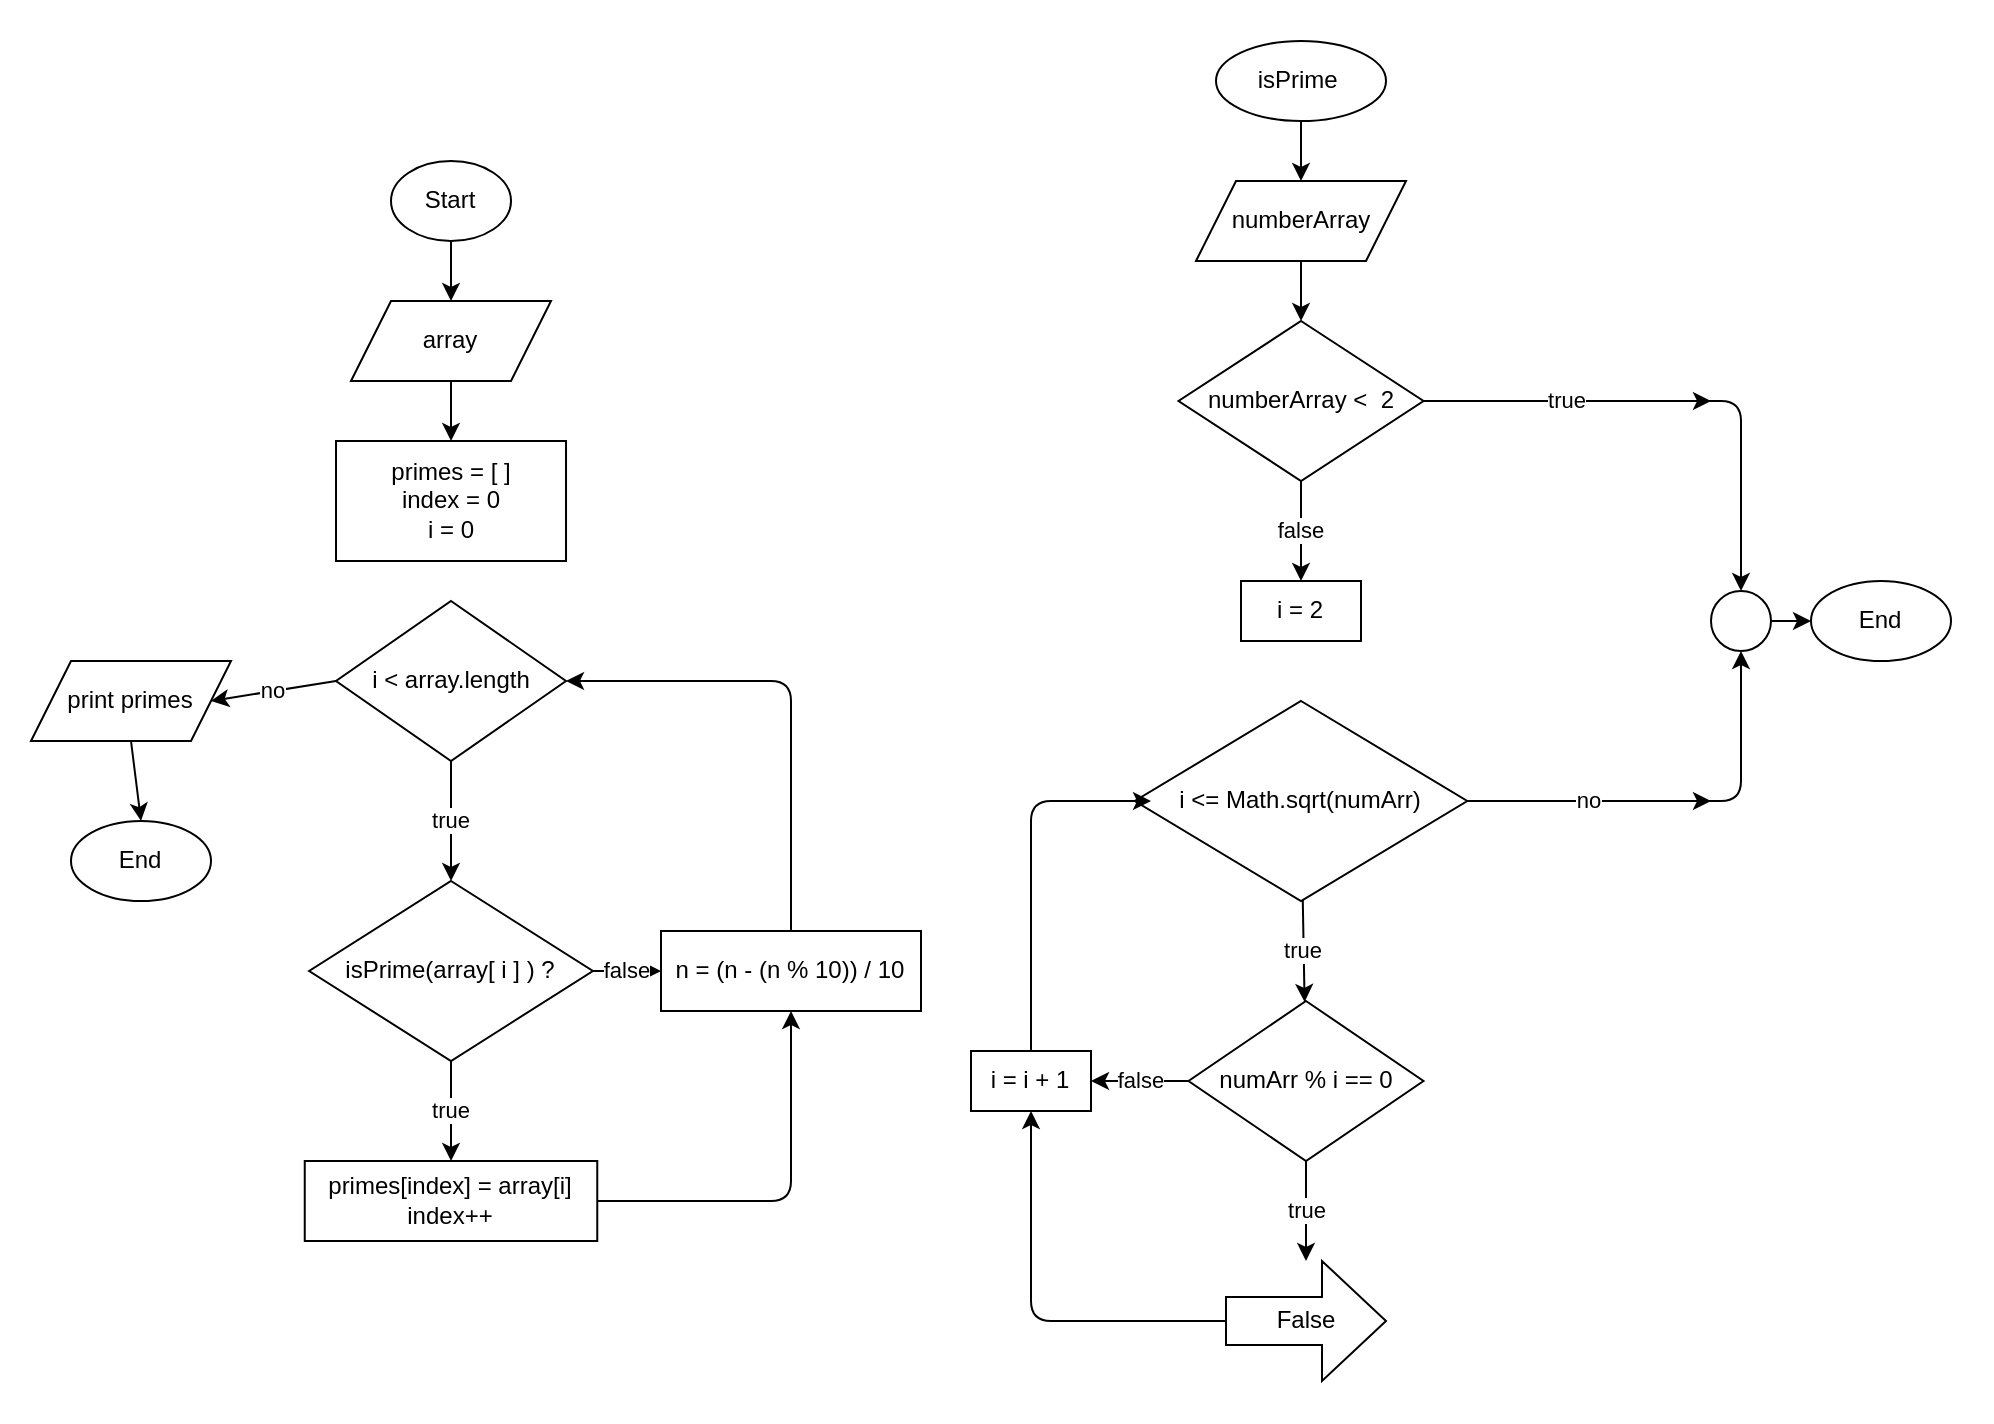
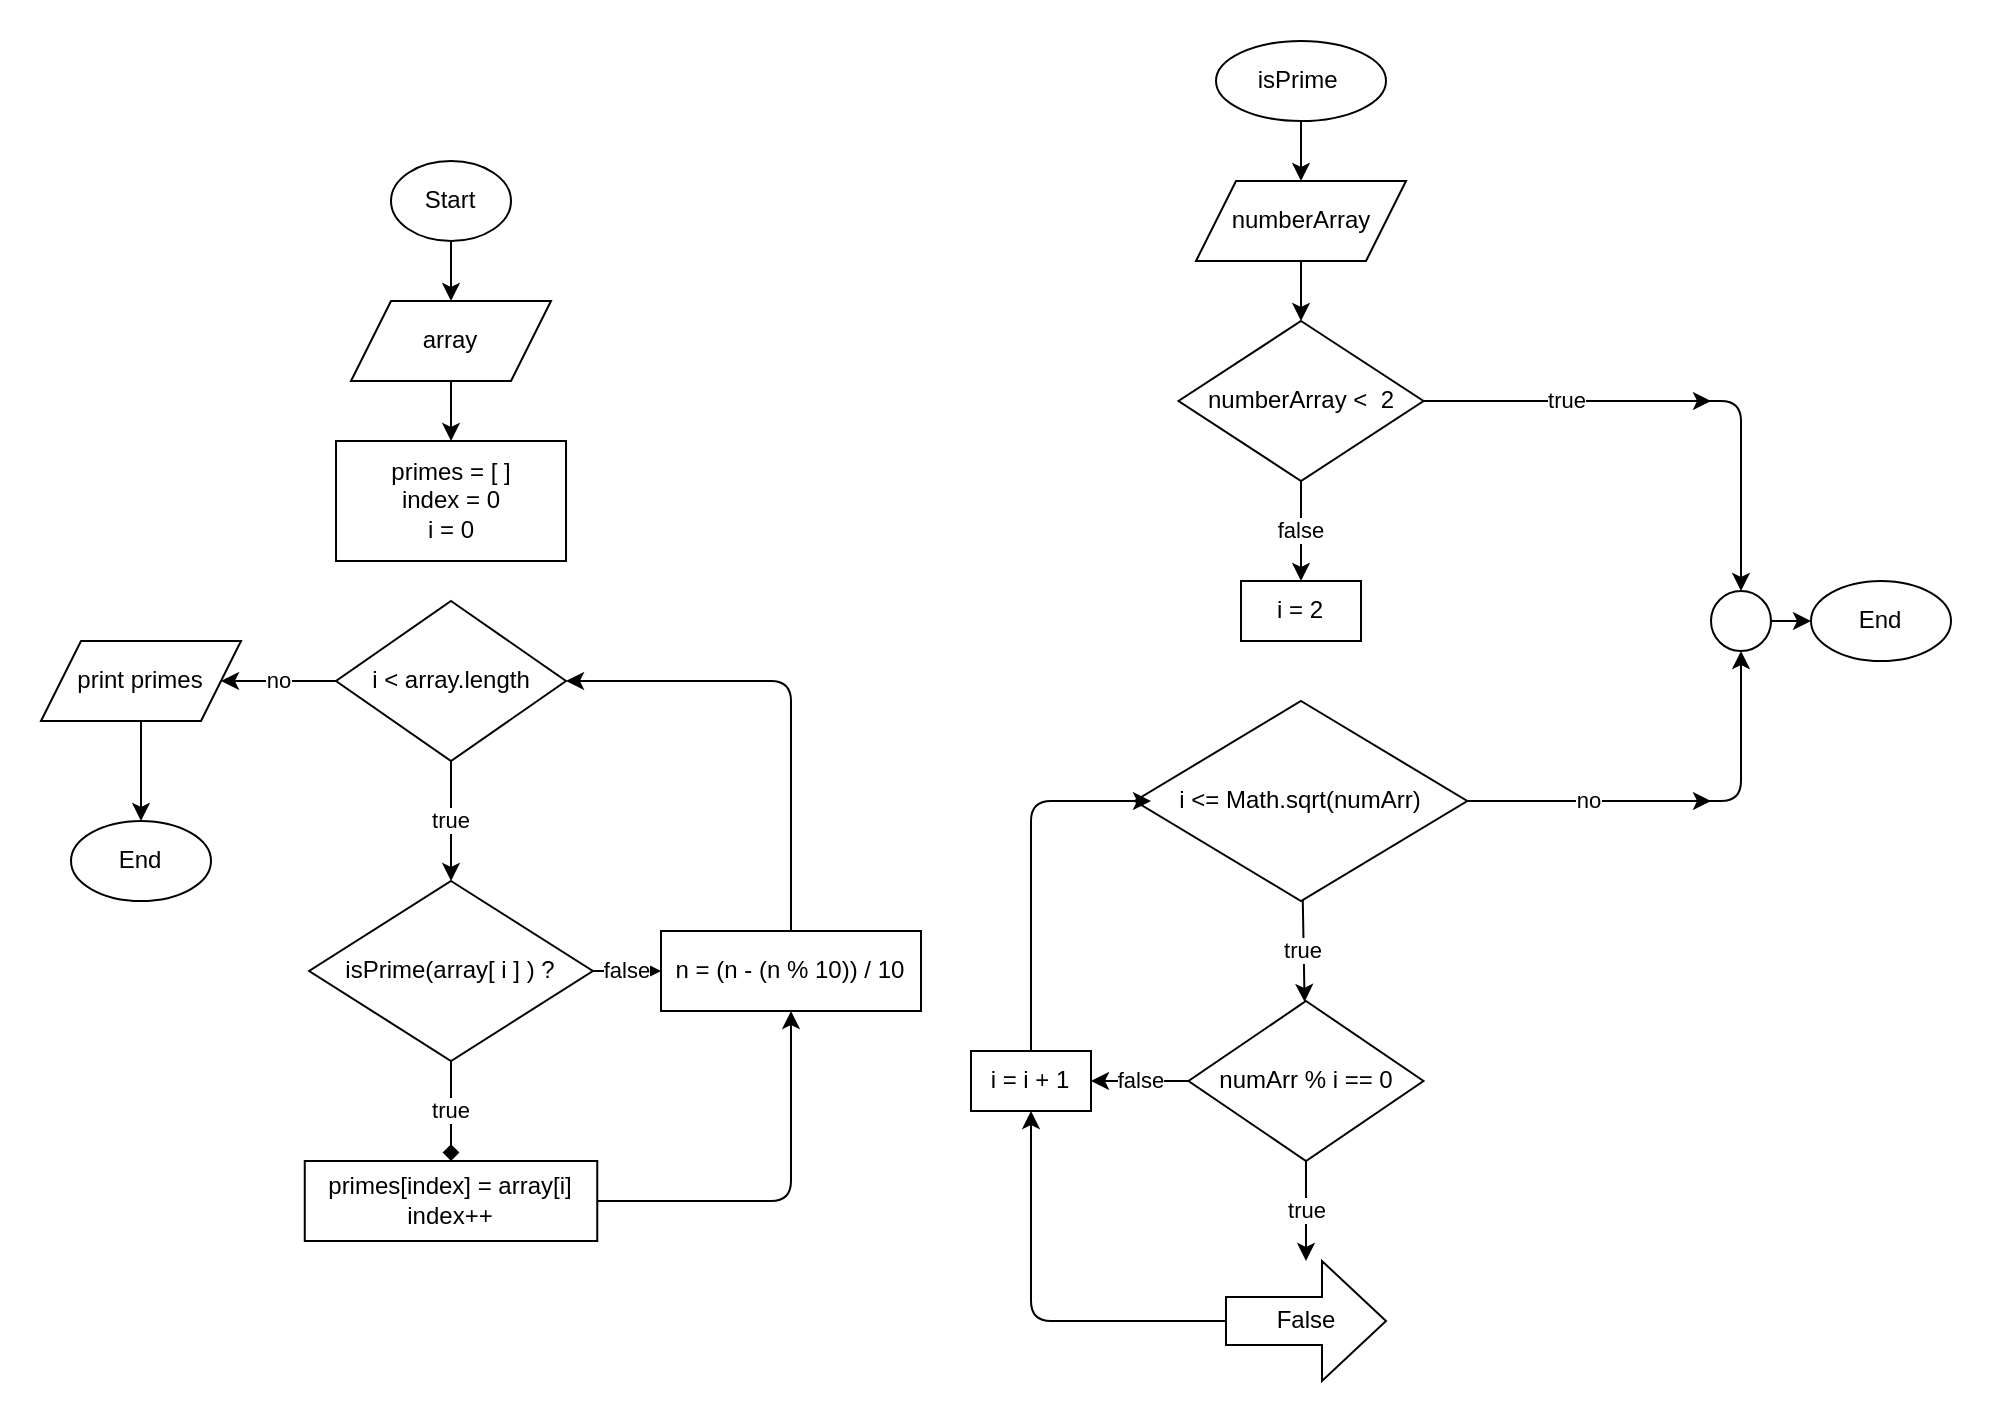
(131, 701) -> (141, 681)
(451, 1146) -> (451, 1145)
